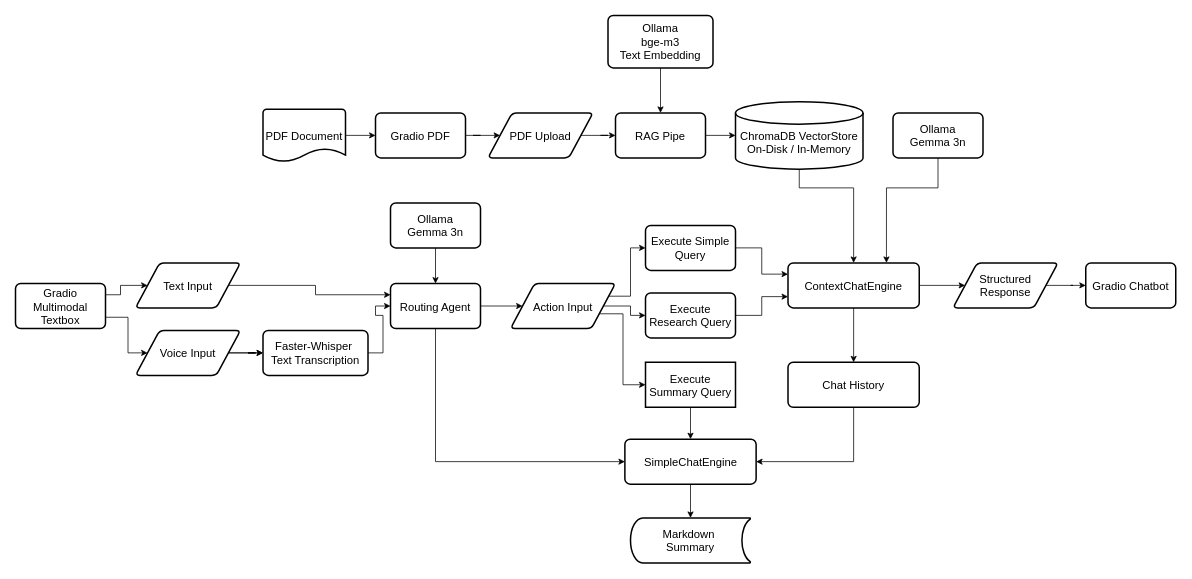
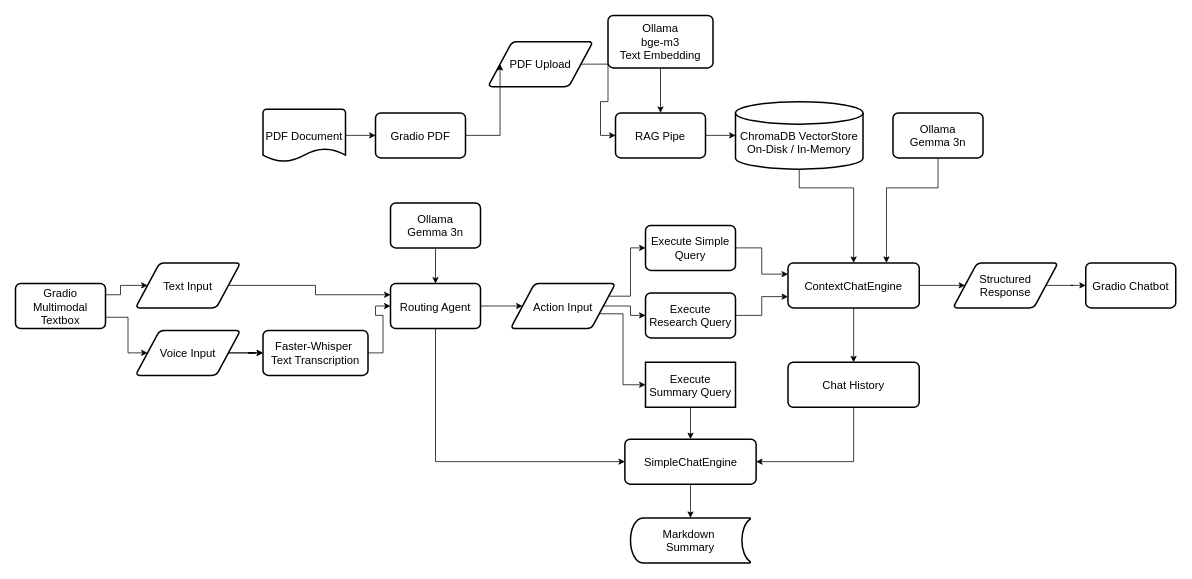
(540, 135) -> (540, 64)
